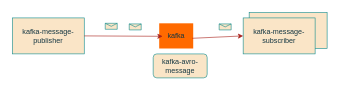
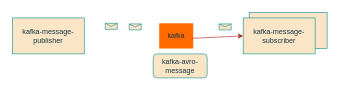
(157, 36) -> none
